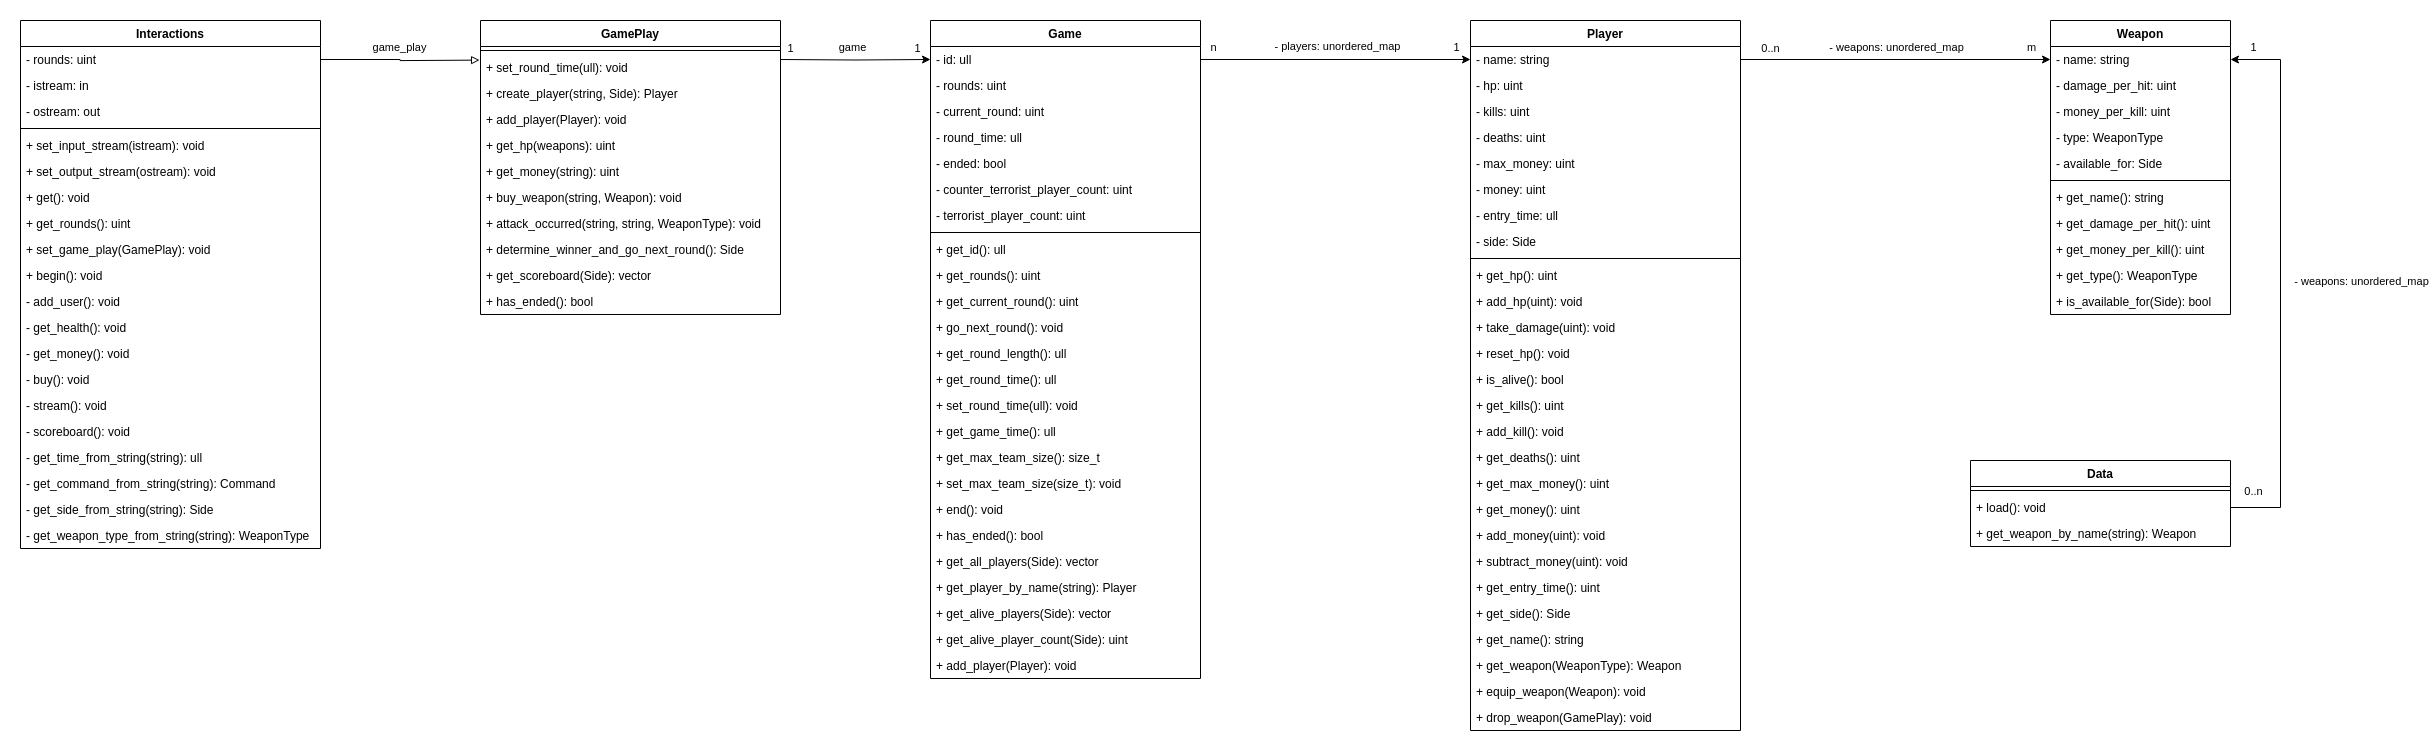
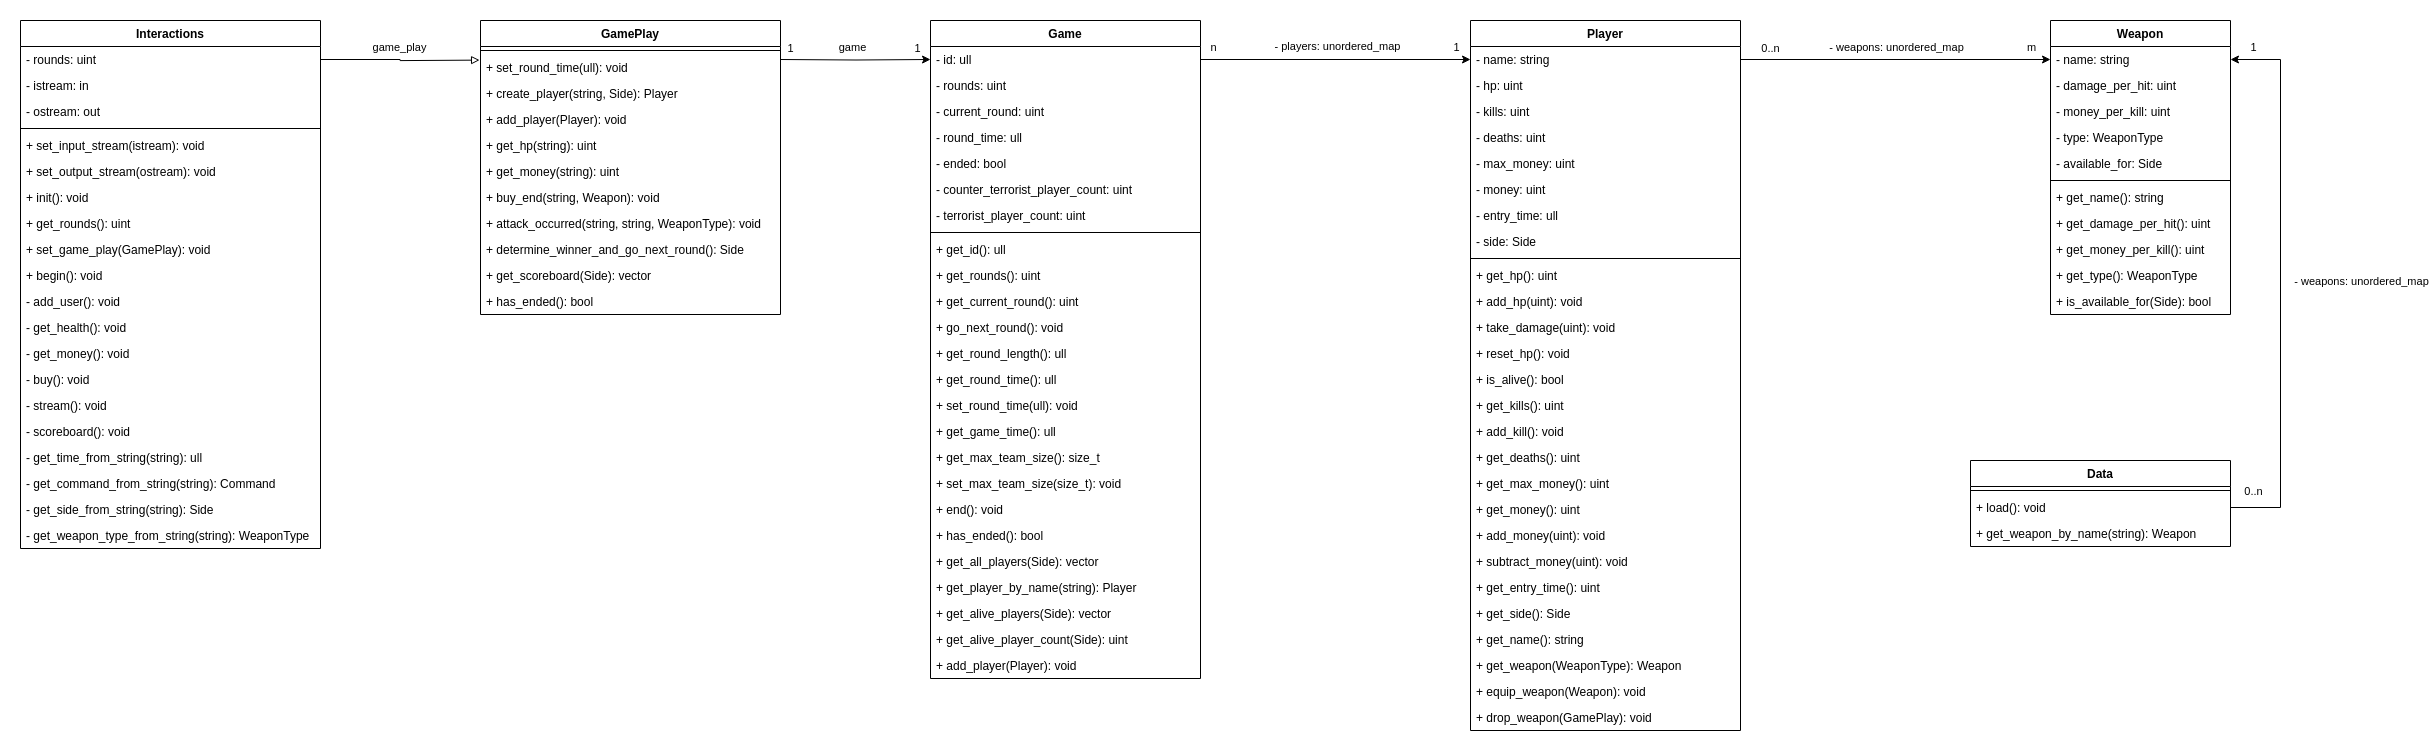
(557, 146) -> (552, 146)
(63, 198) -> (64, 198)
(589, 198) -> (579, 198)
